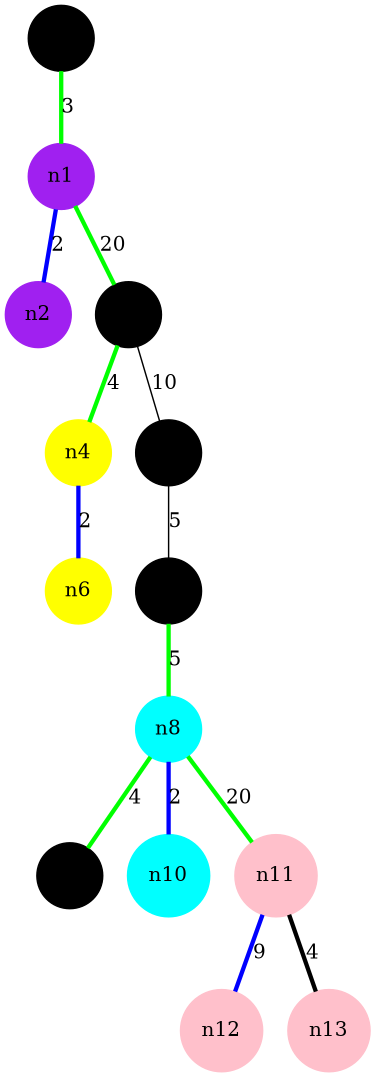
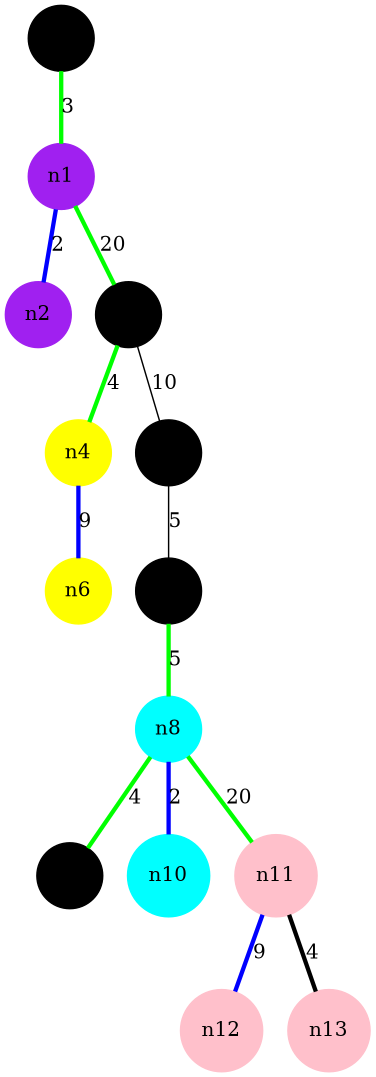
(86, 522) -> (86, 522)
